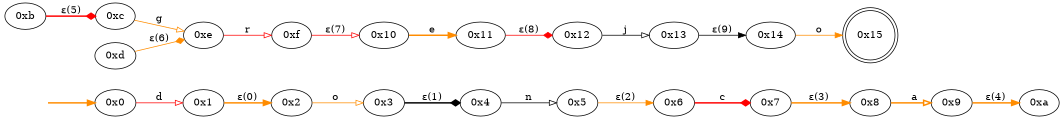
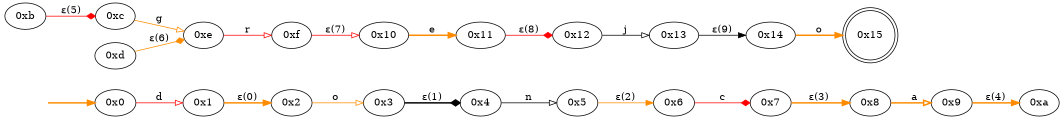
(66, 16) -> (66, 16)
(815, 35) -> (815, 35)
(718, 103) -> (718, 103)
